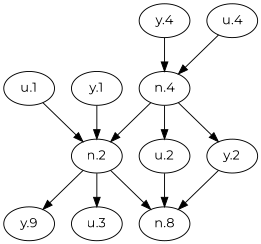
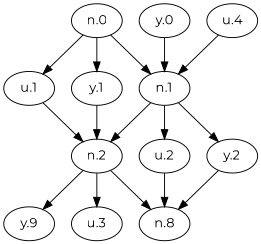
none -> (97, 21)
(165, 21) -> (165, 21)
(165, 88) -> (165, 88)
